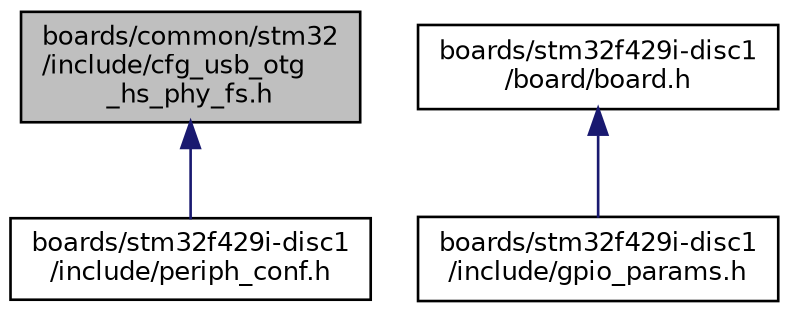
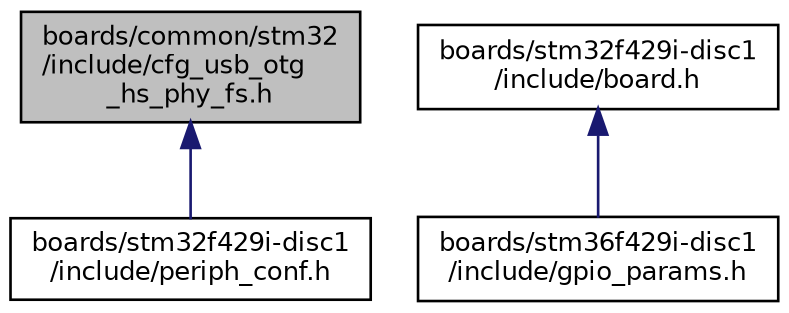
(598, 67) -> (598, 67)
(598, 259) -> (598, 259)
